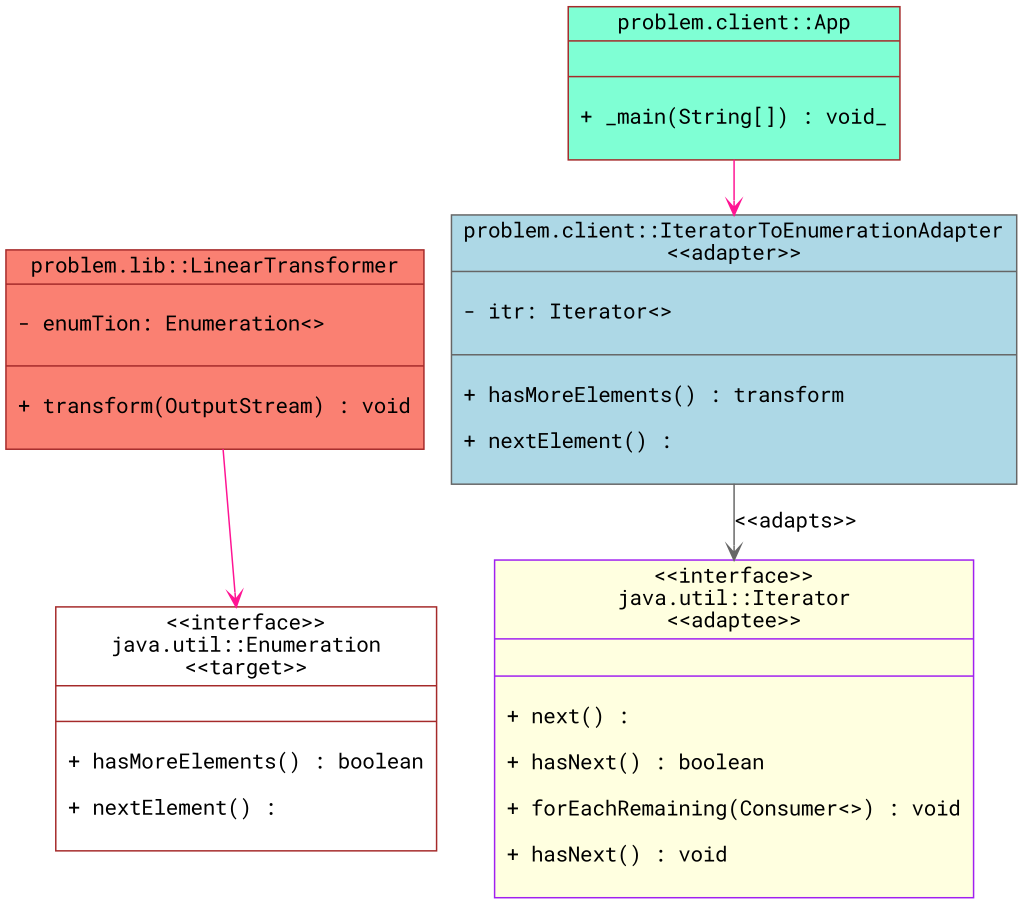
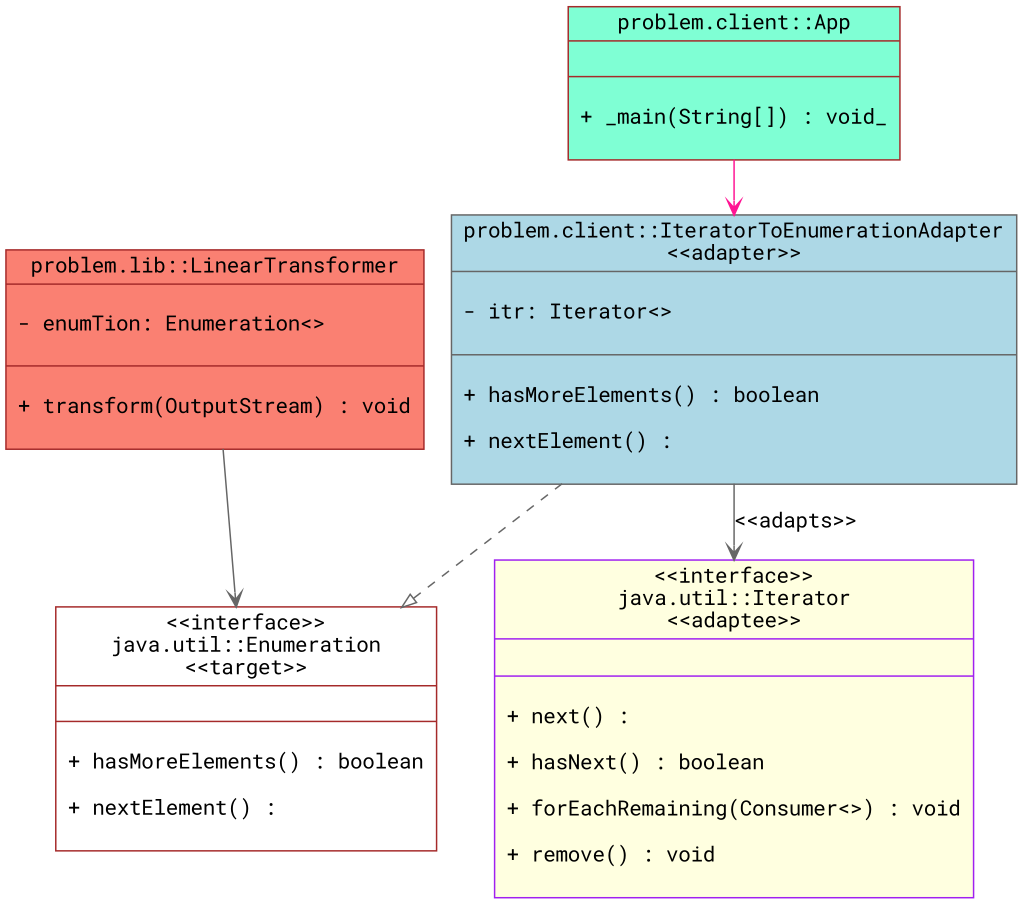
(654, 396) -> (642, 396)
(229, 520) -> (229, 520)
none -> (488, 541)
(617, 855) -> (611, 855)
